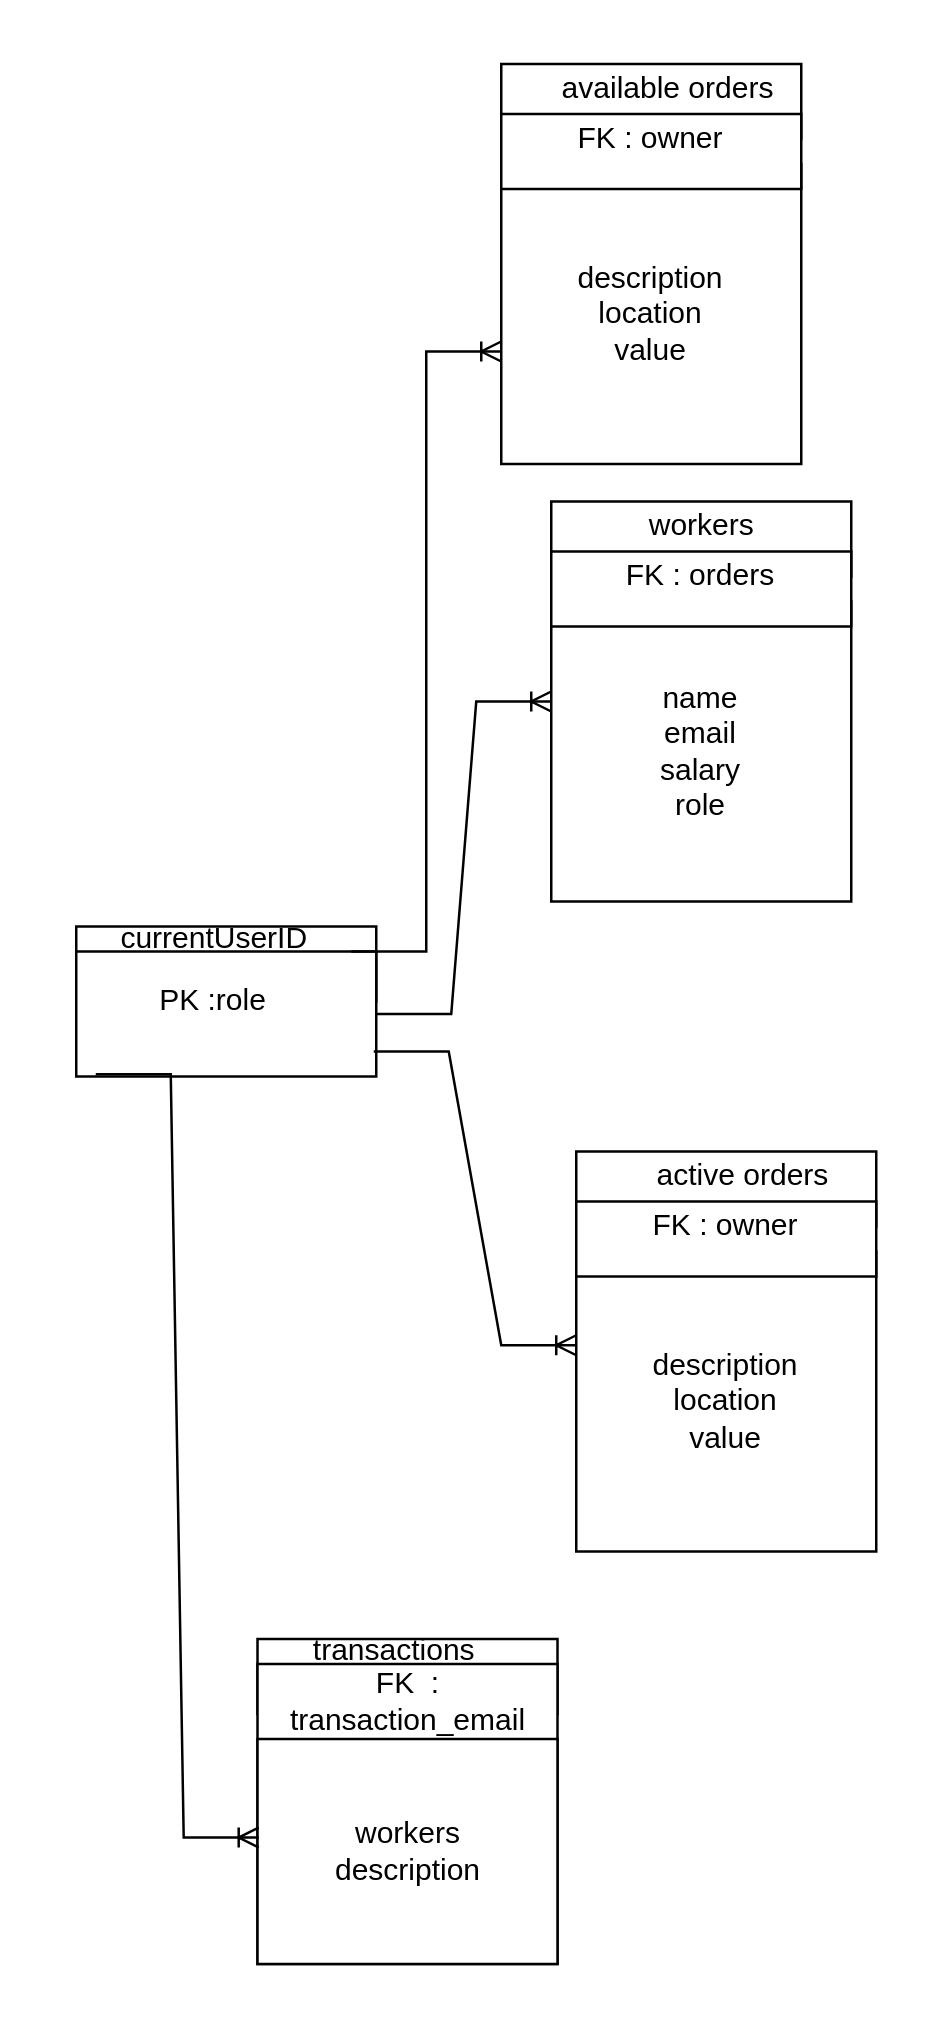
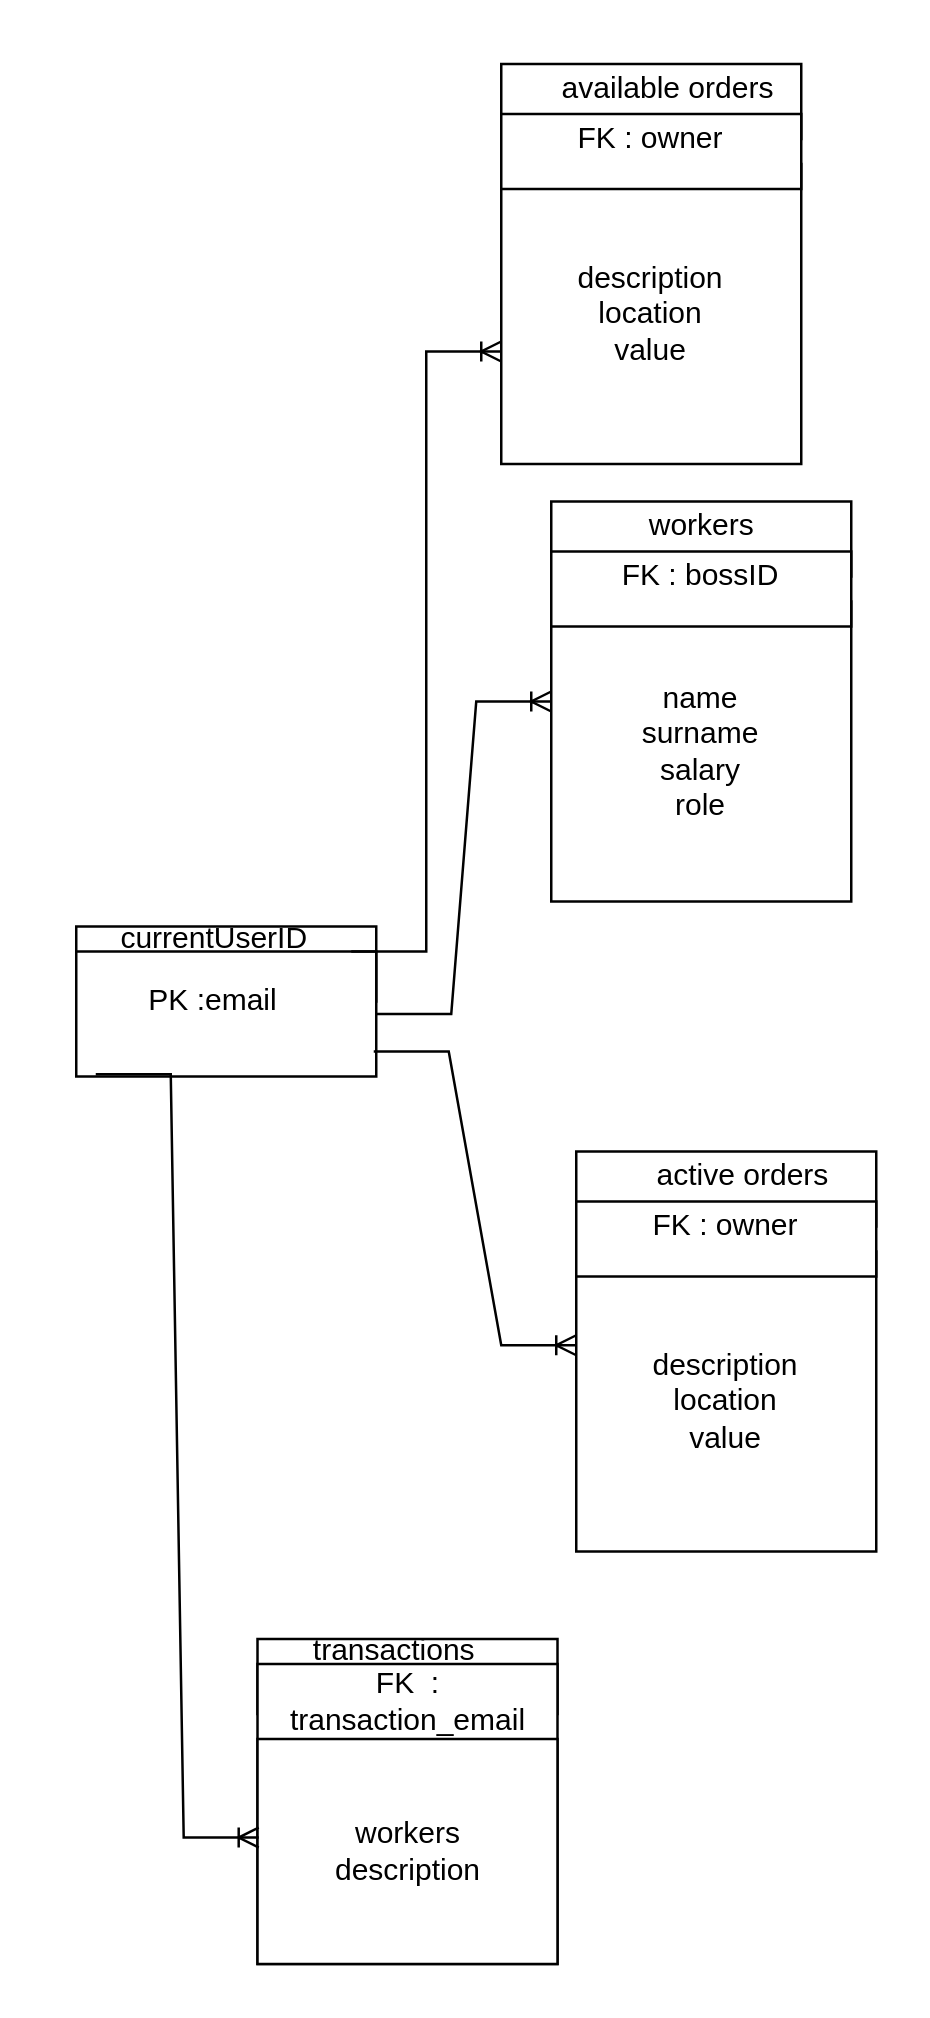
(701, 576) -> (701, 576)
(701, 751) -> (701, 751)
(214, 1001) -> (214, 1001)
